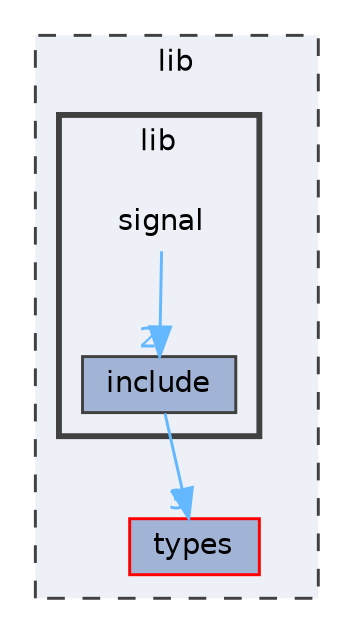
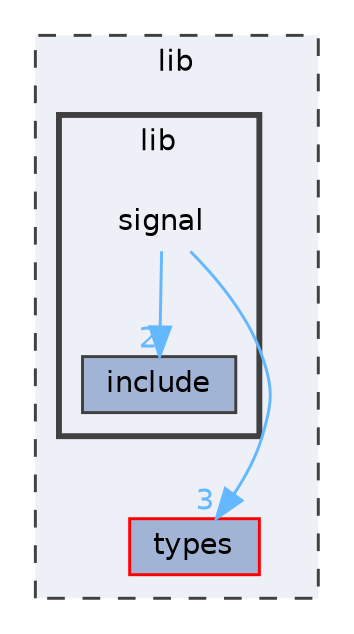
(174, 455) -> (238, 309)
